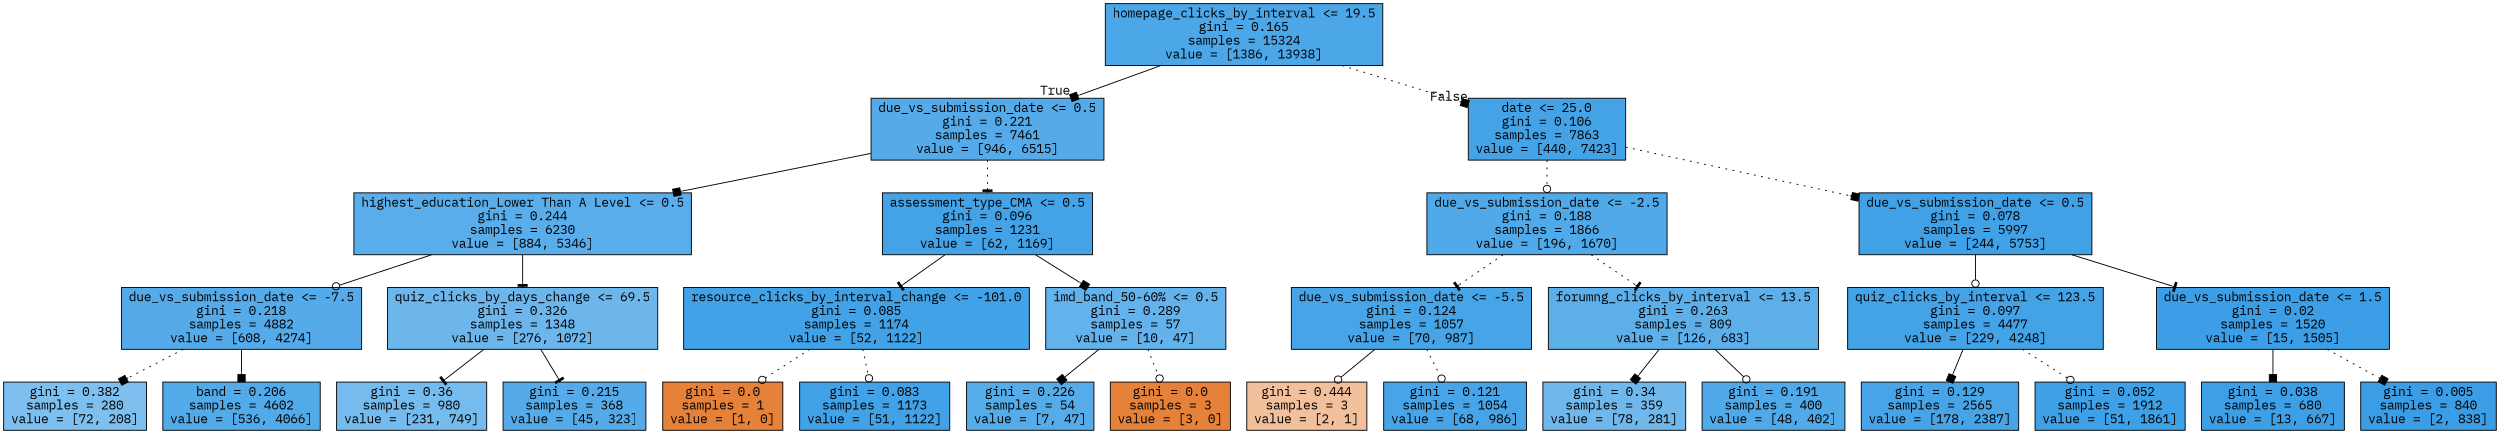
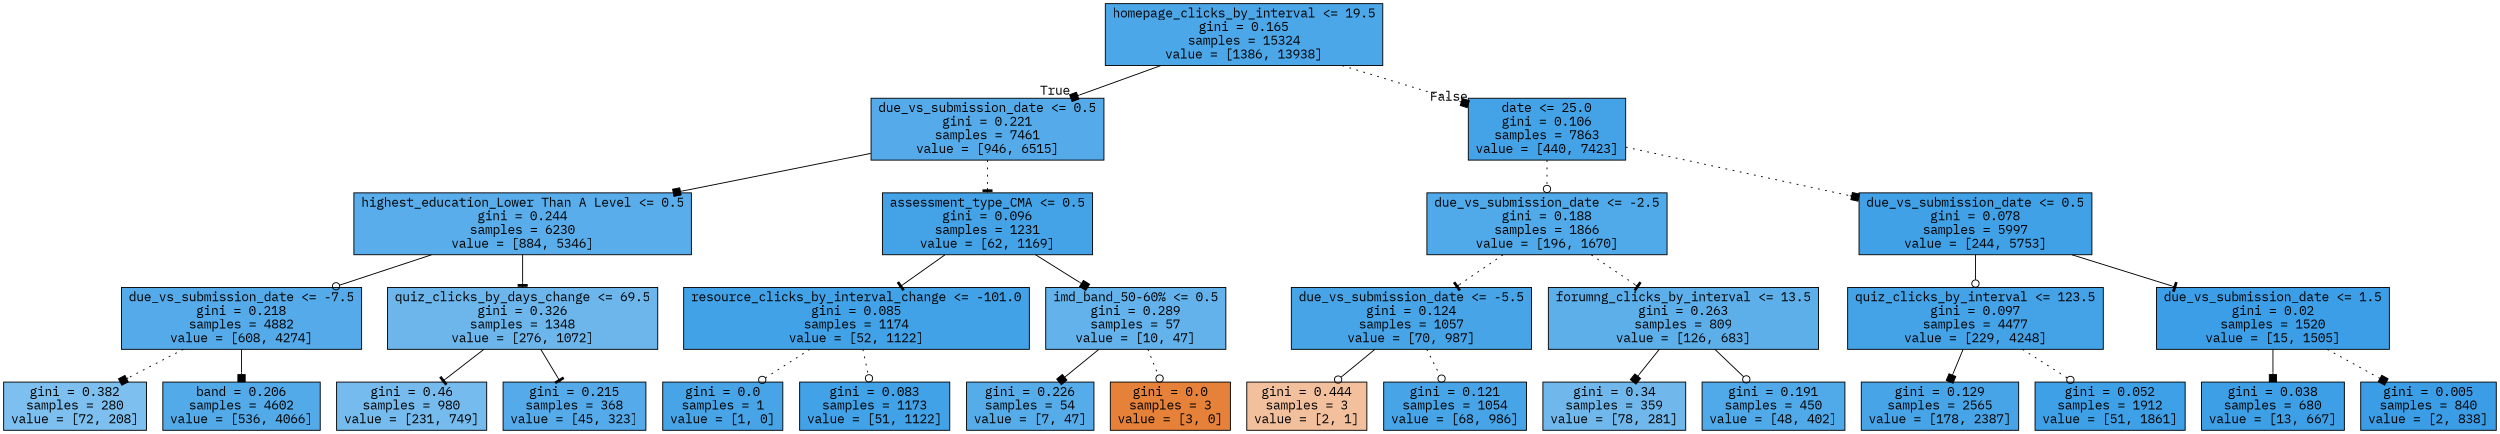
(412, 406) -> (412, 406)
(723, 406) -> (723, 406)
(1774, 406) -> (1774, 406)
